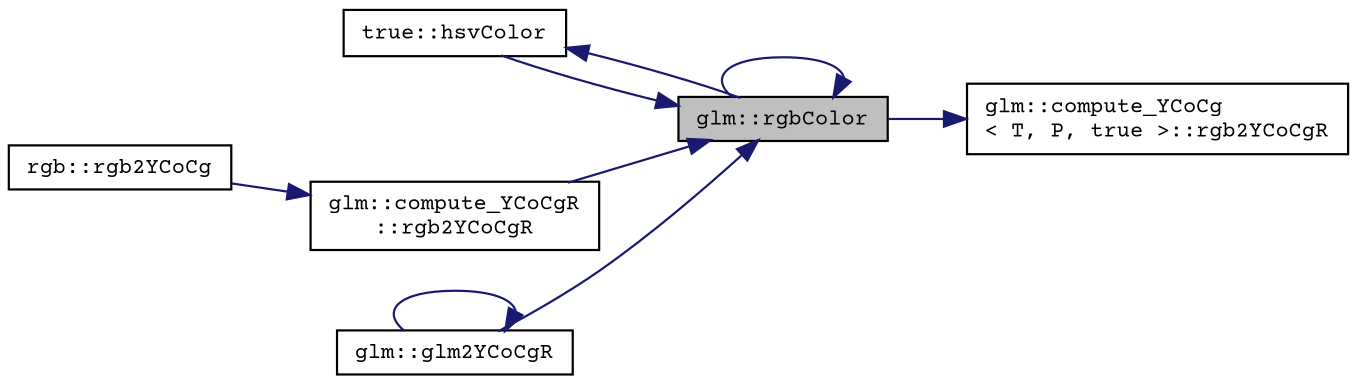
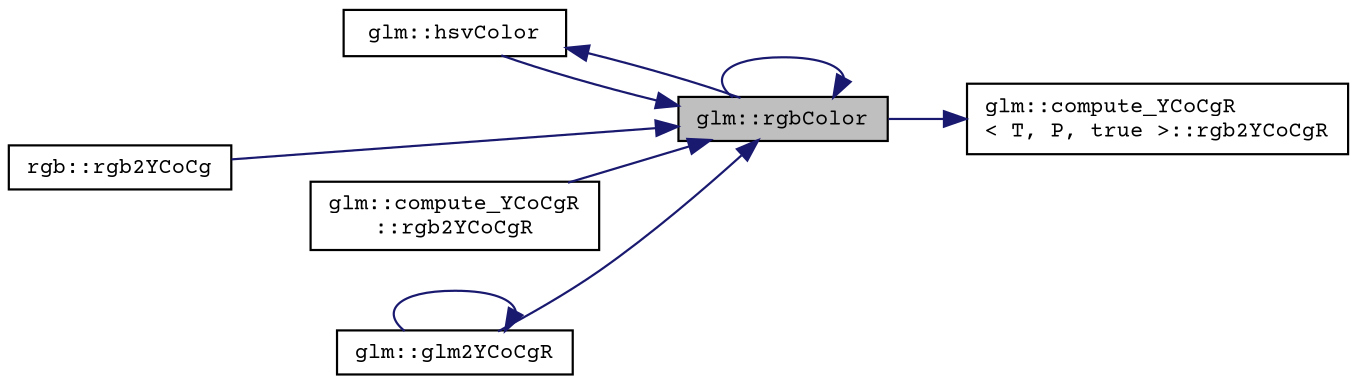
(455, 33) -> (455, 33)
(1158, 119) -> (1158, 119)
(260, 188) -> (444, 144)
